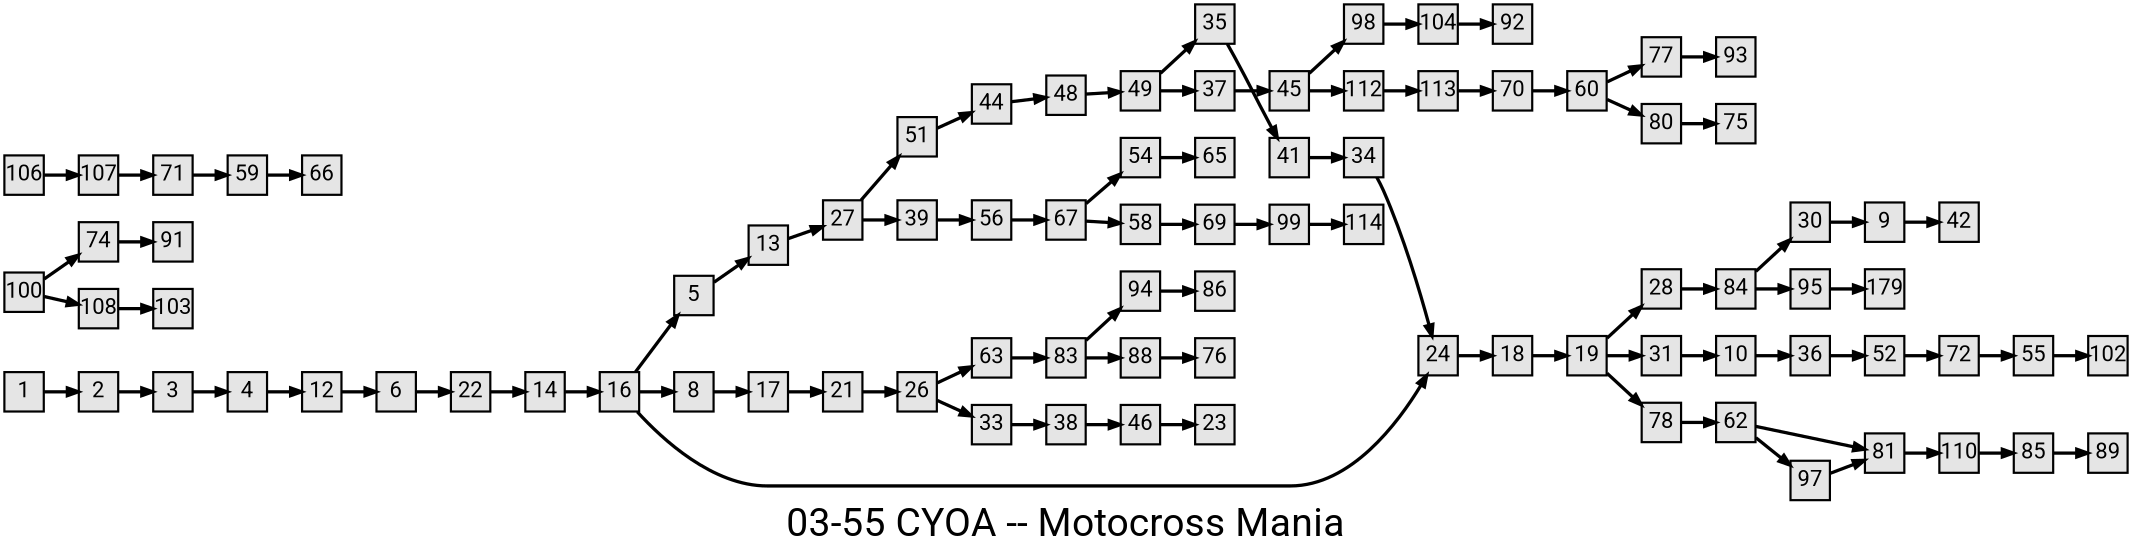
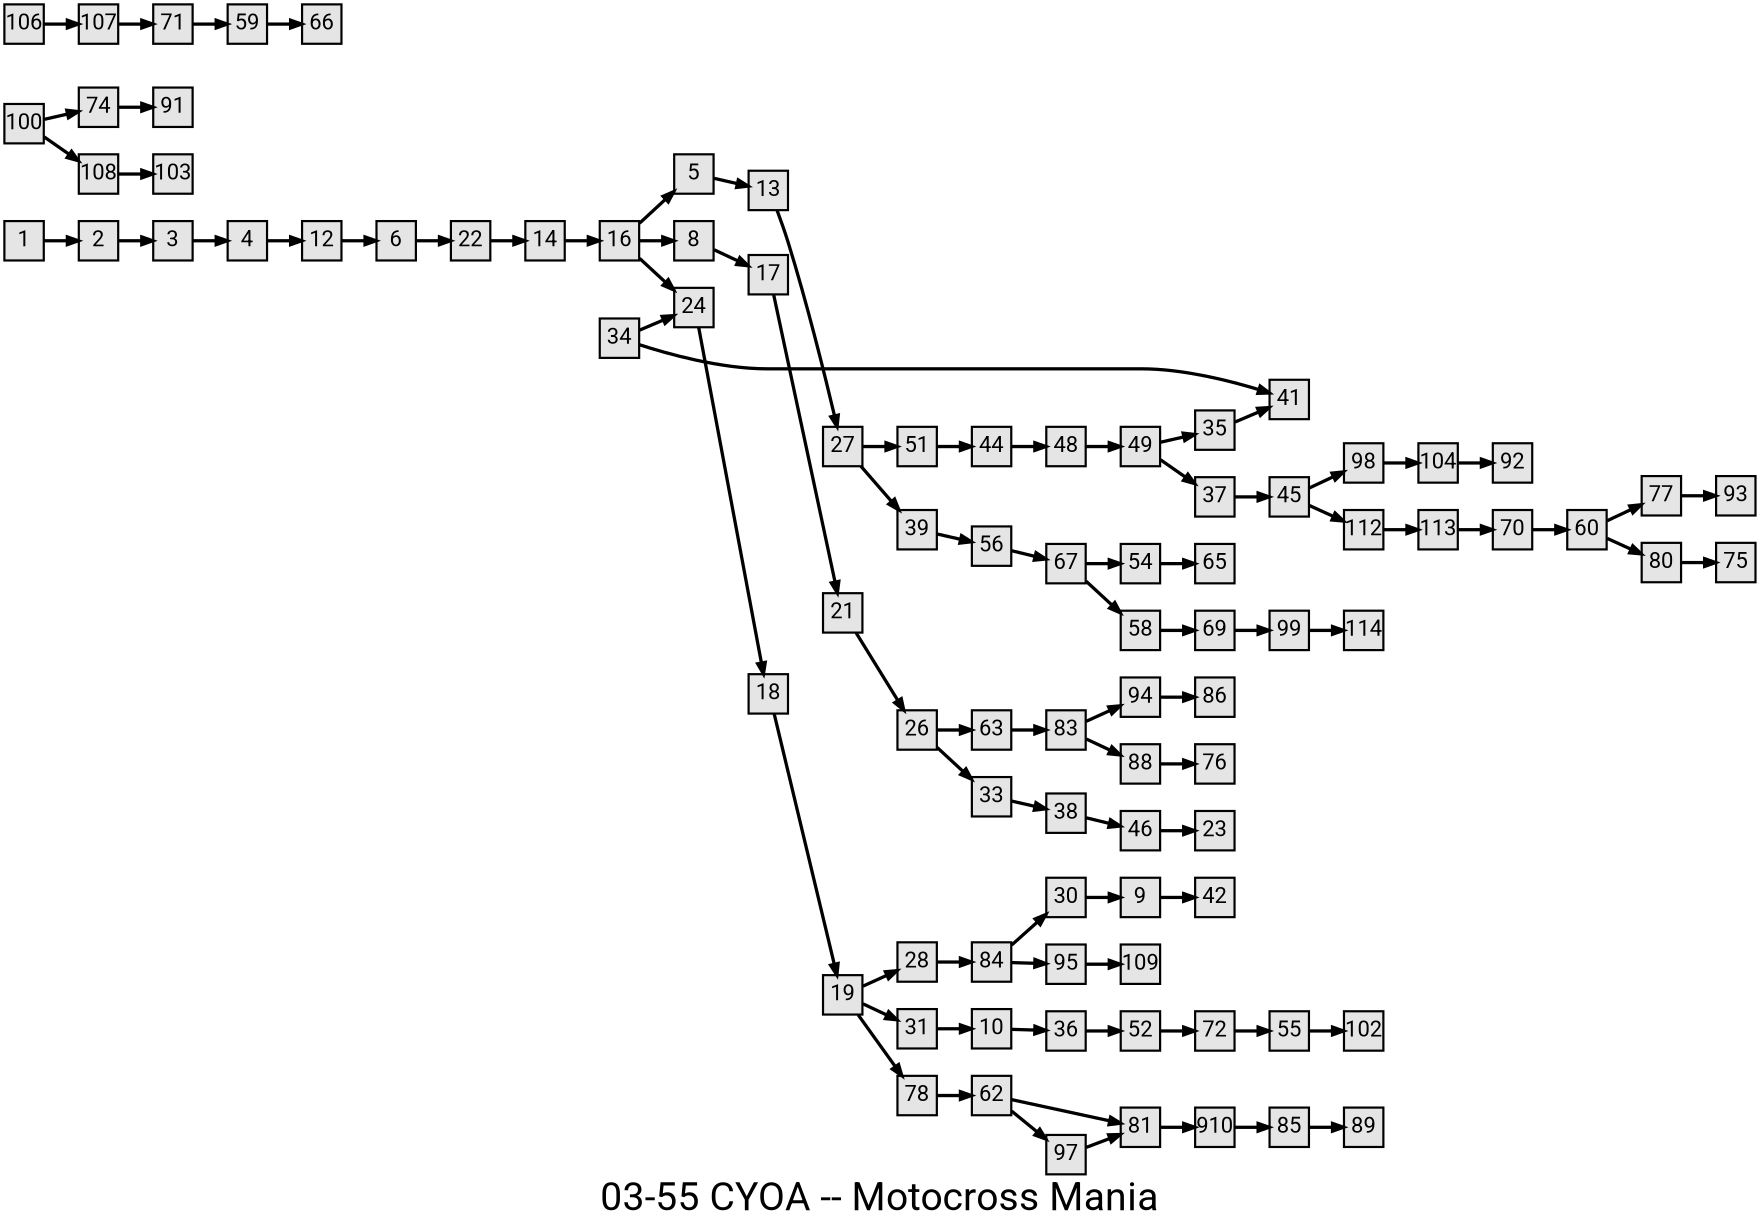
(1321, 158) -> (949, 369)
(1885, 289) -> (1140, 964)
(1959, 453) -> (1215, 1127)
